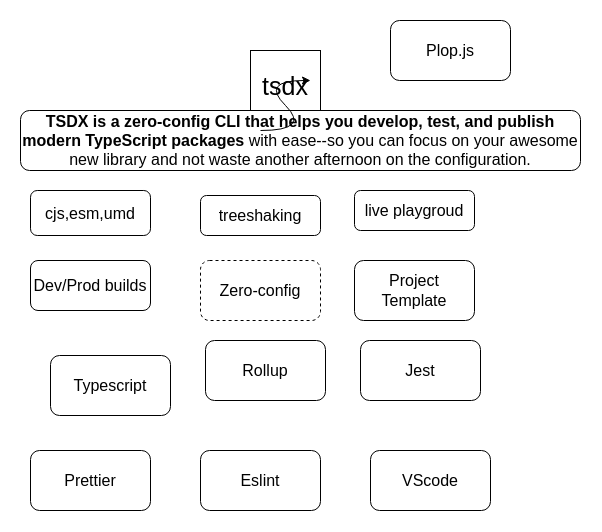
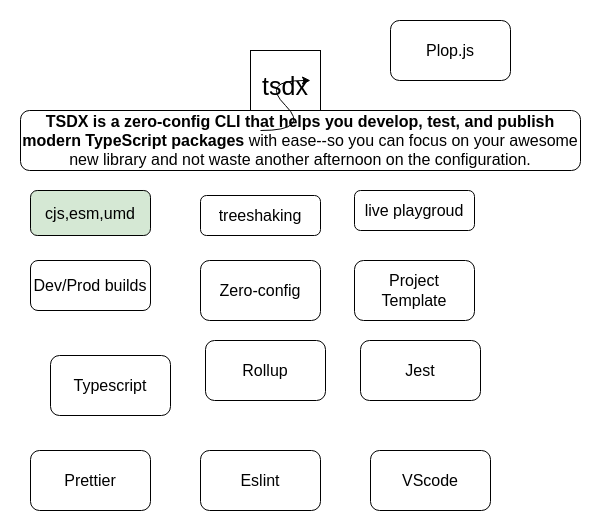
(91, 213) -> (91, 213)
(261, 291) -> (261, 291)
